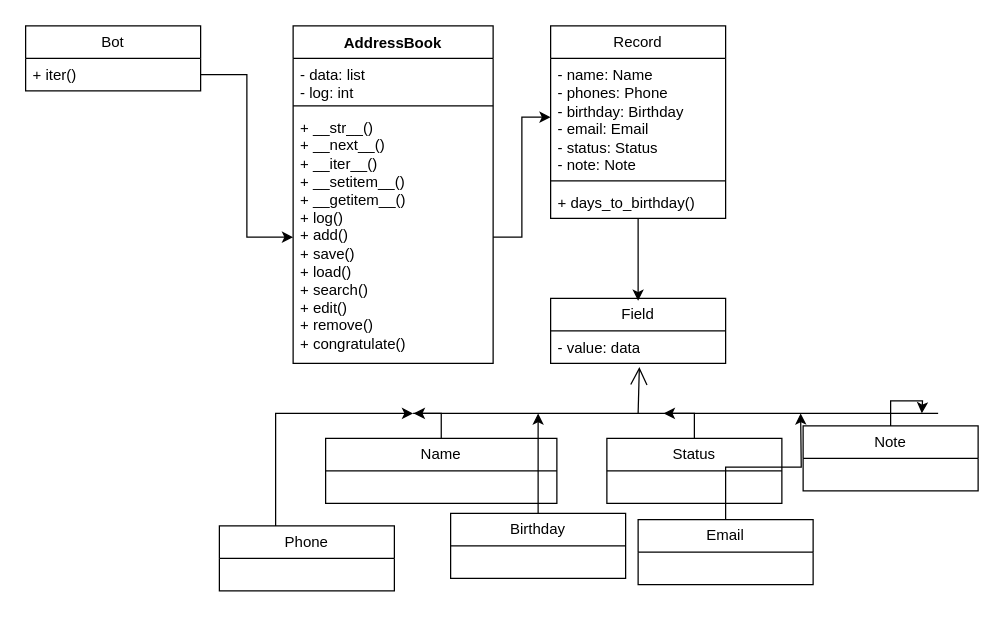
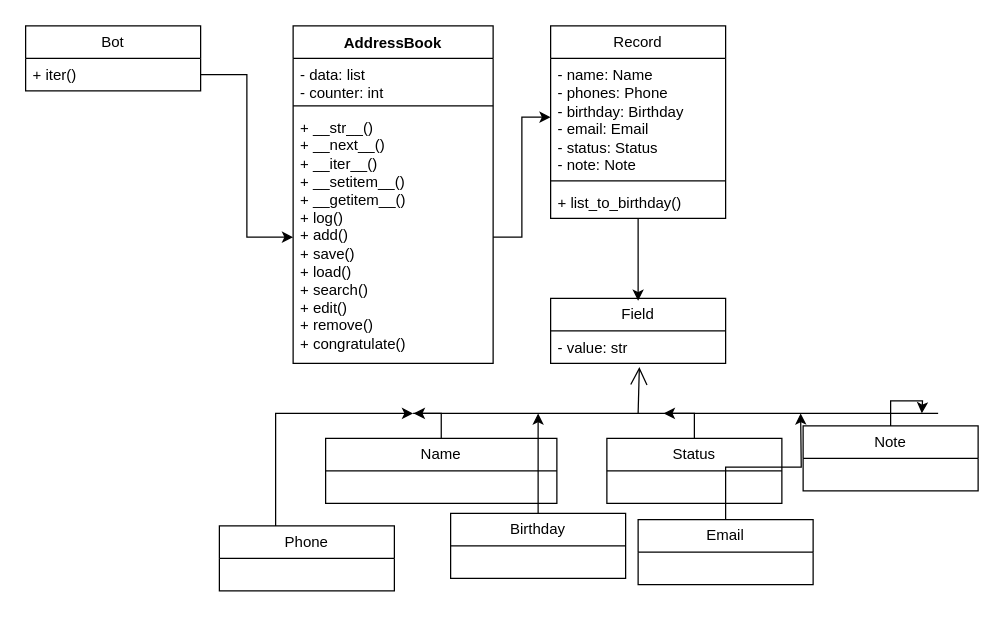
(341, 85) -> (352, 85)
(638, 203) -> (634, 203)
(605, 348) -> (601, 348)
